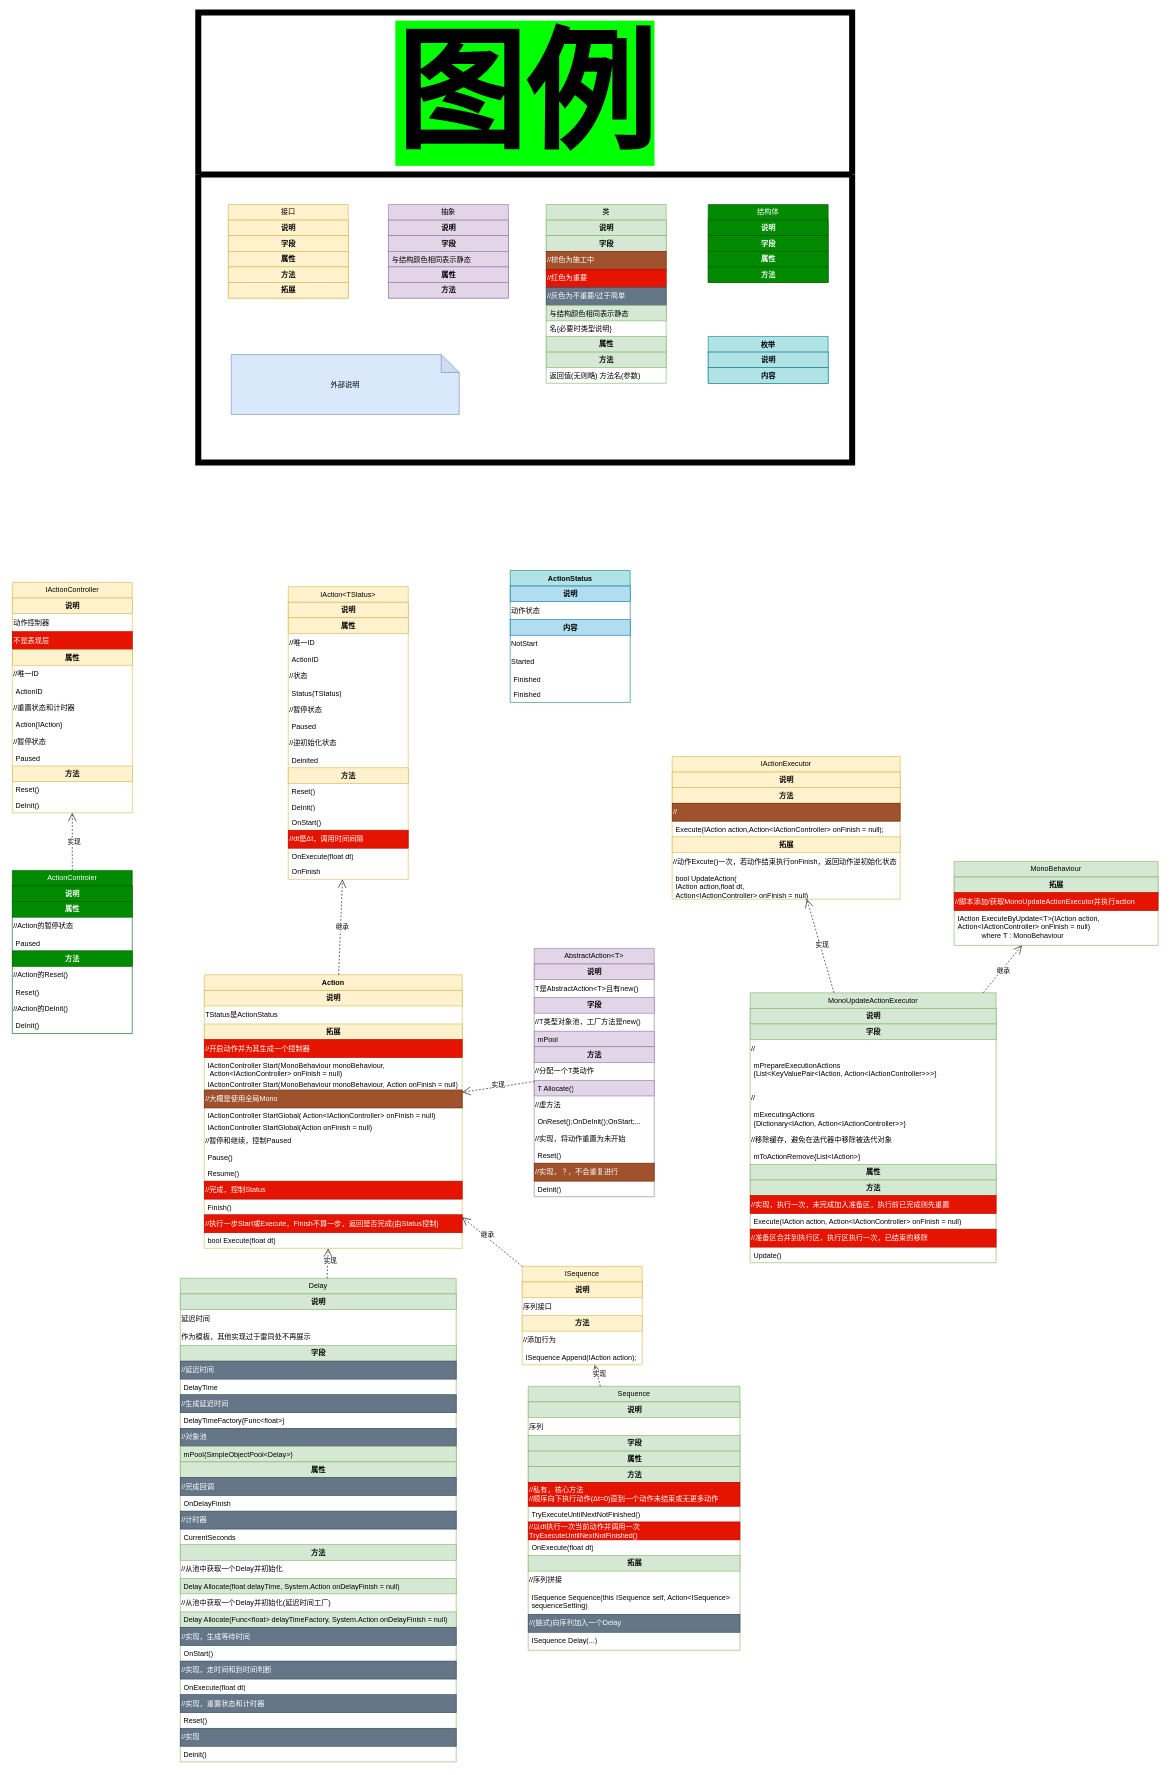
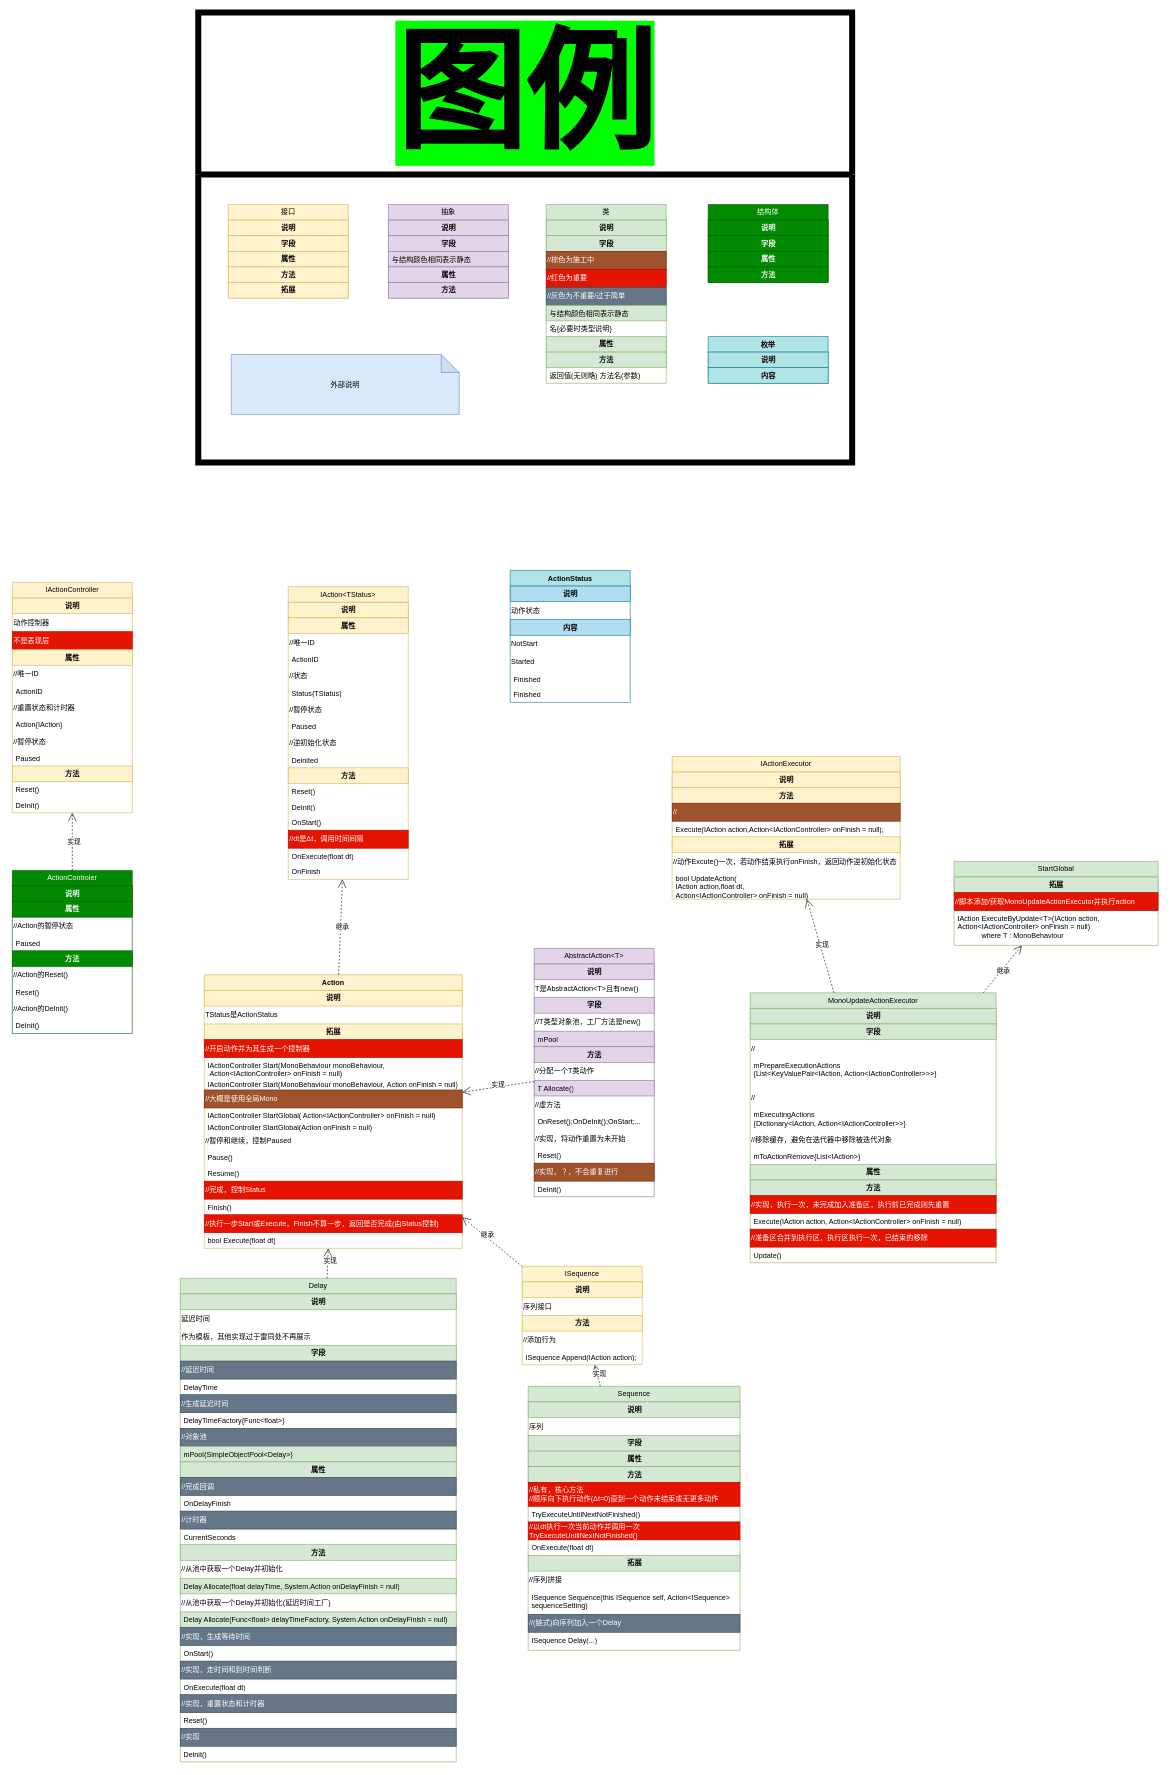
(1056, 869) -> (1056, 869)
